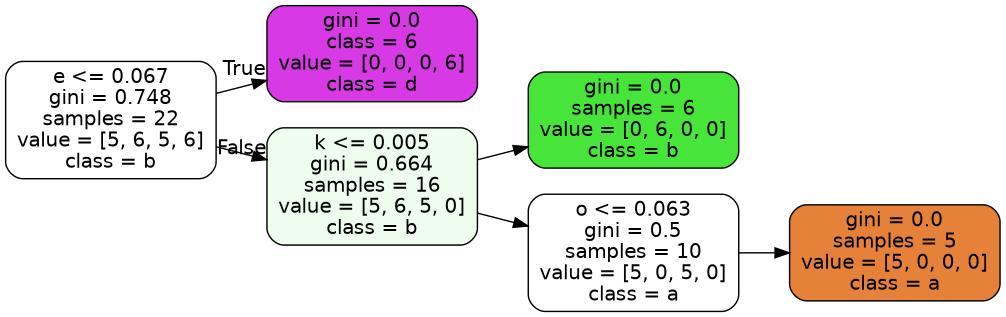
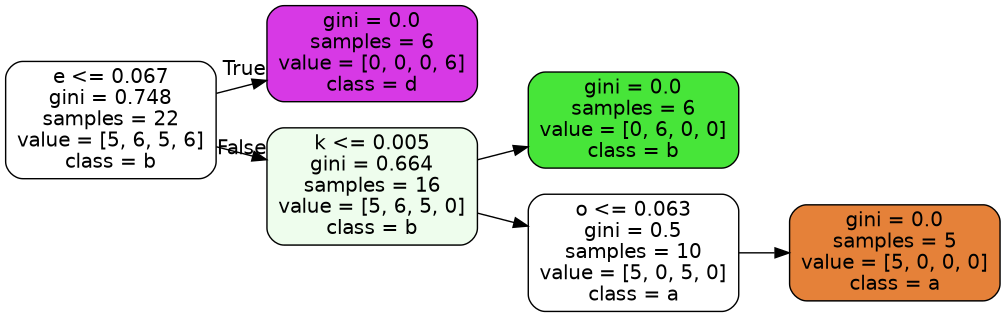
(372, 54) -> (372, 54)
